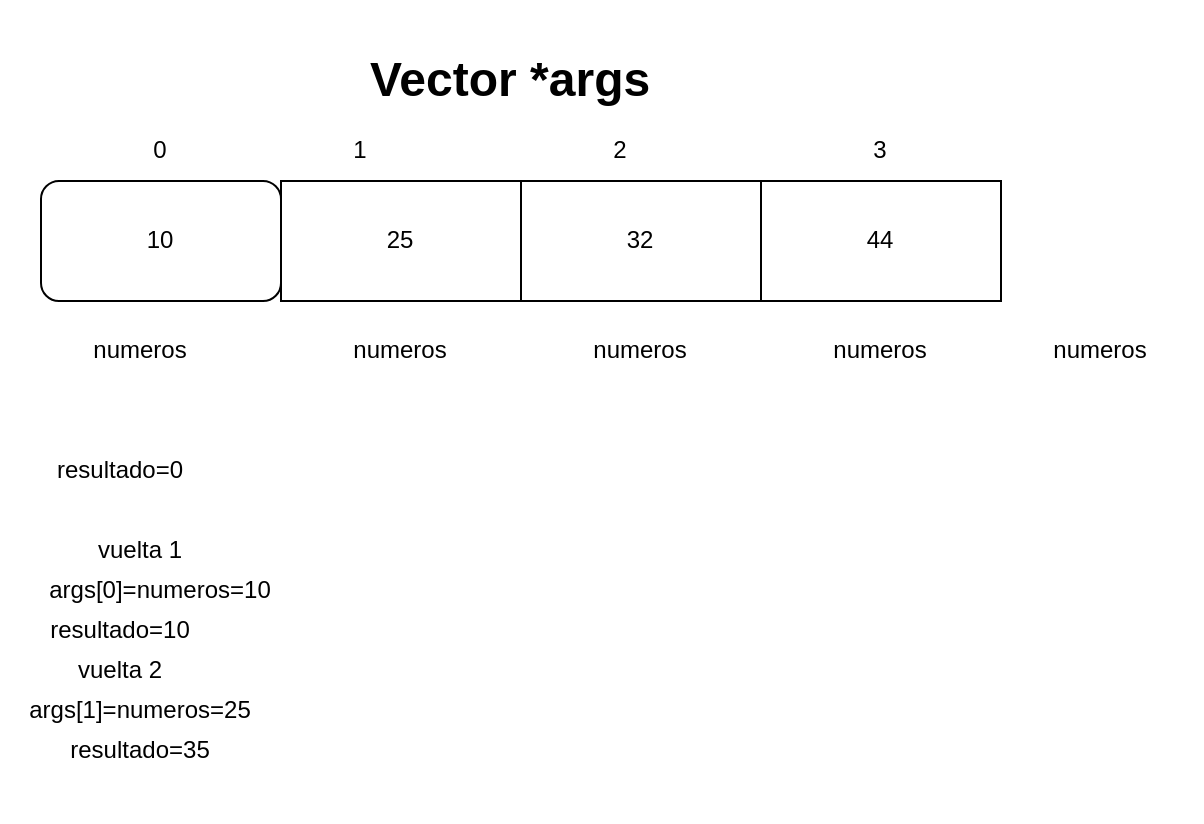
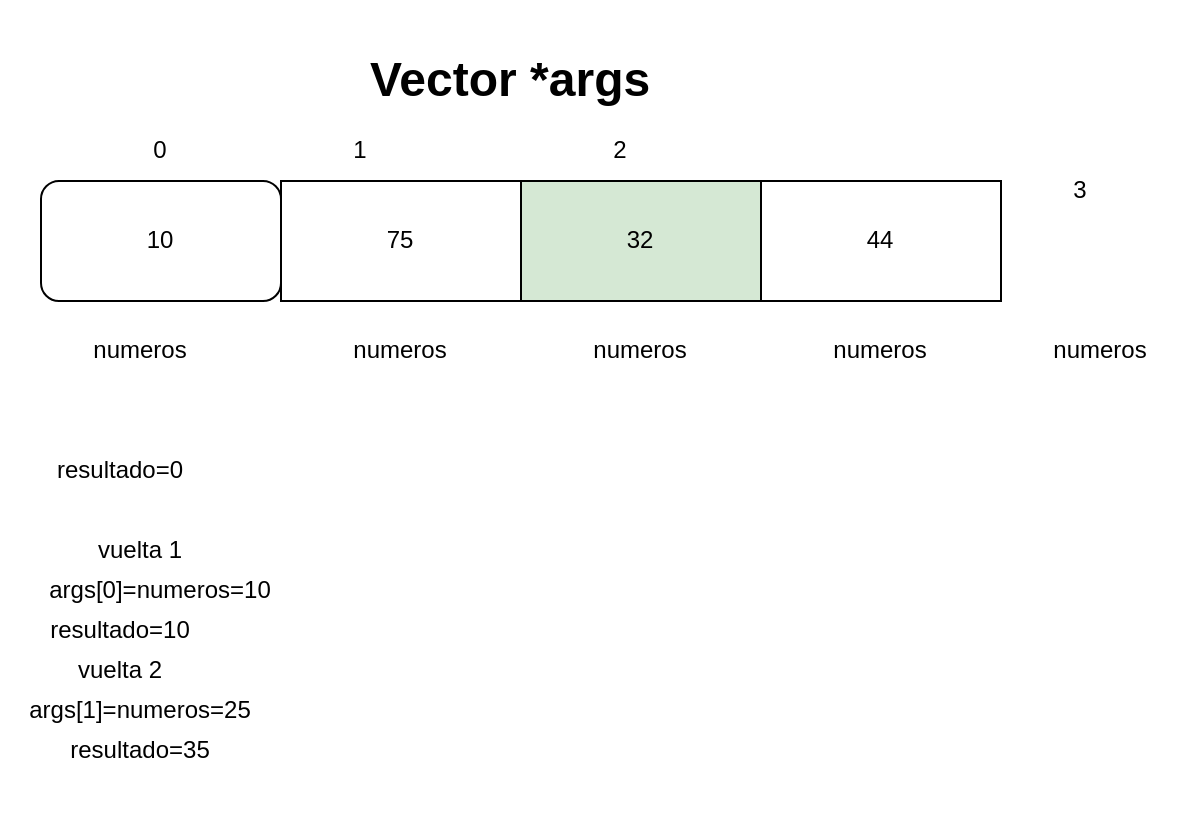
(881, 151) -> (1081, 191)
(401, 241) -> (401, 241)
(641, 241) -> (641, 241)
